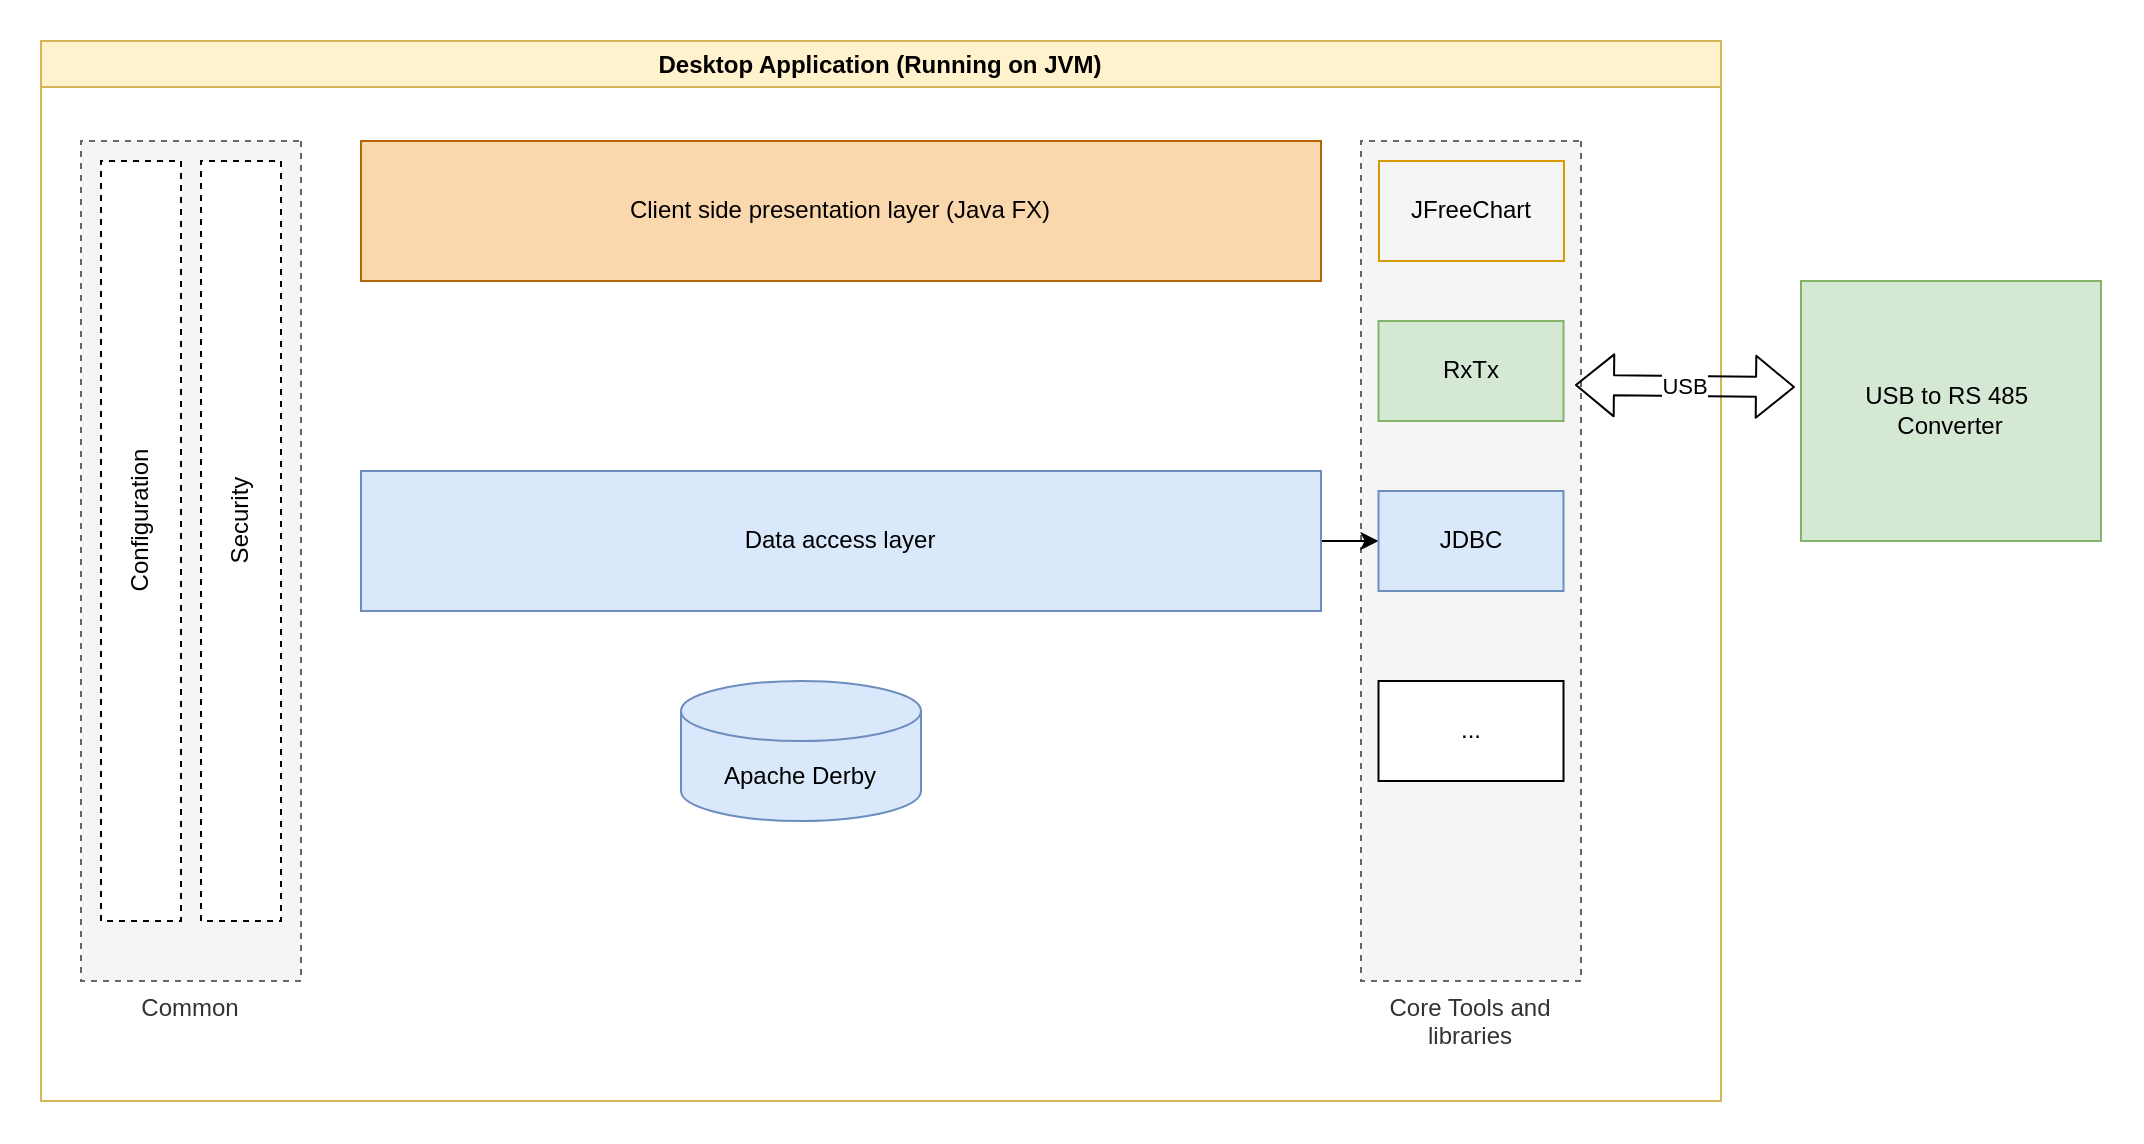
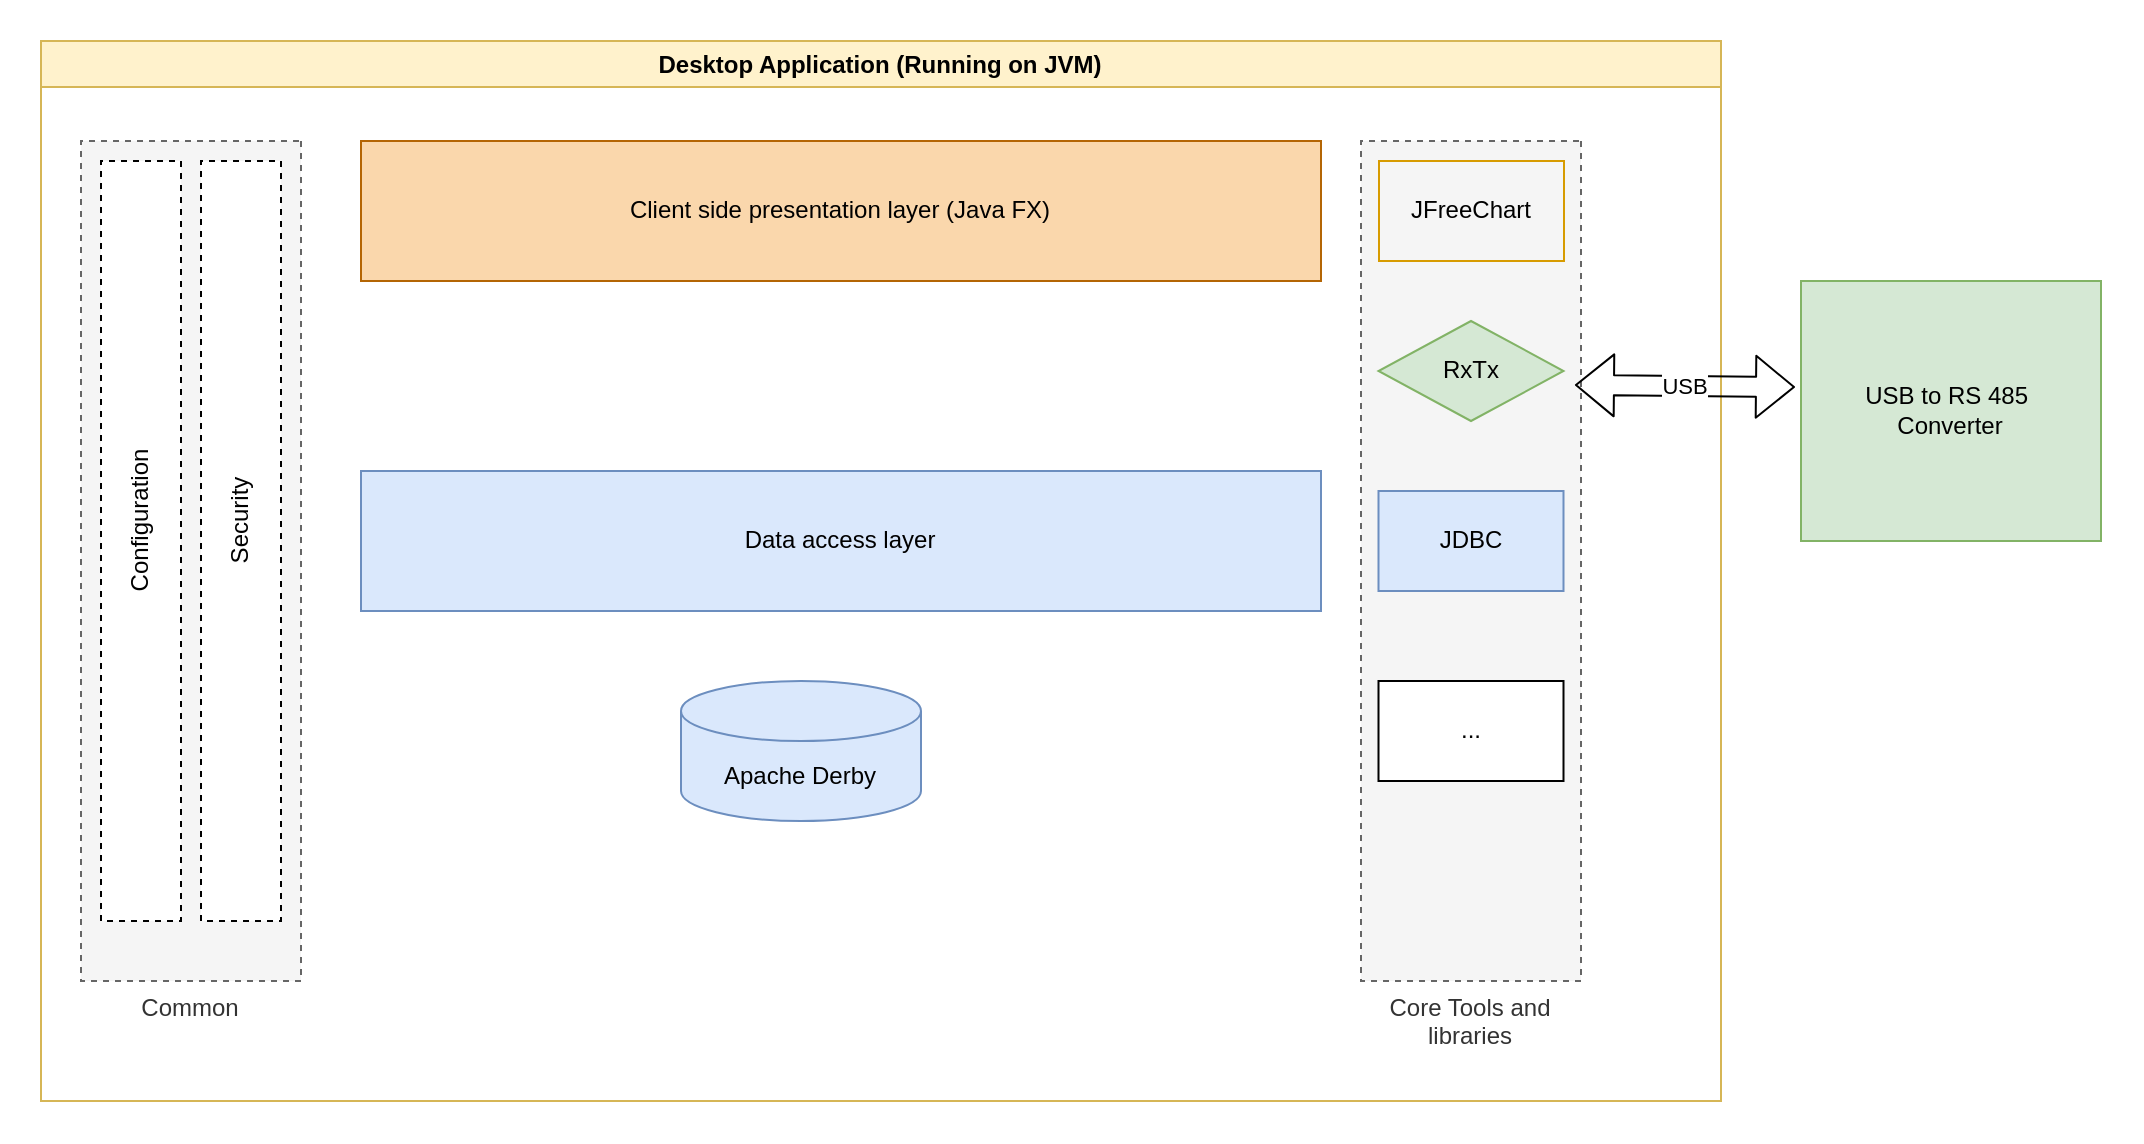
(1471, 371) -> (1471, 371)
(1354, 541) -> none
